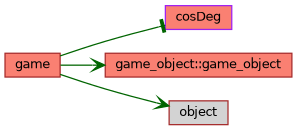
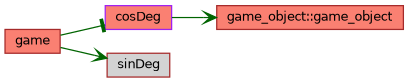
(76, 65) -> (188, 18)
(199, 113) -> (138, 65)
